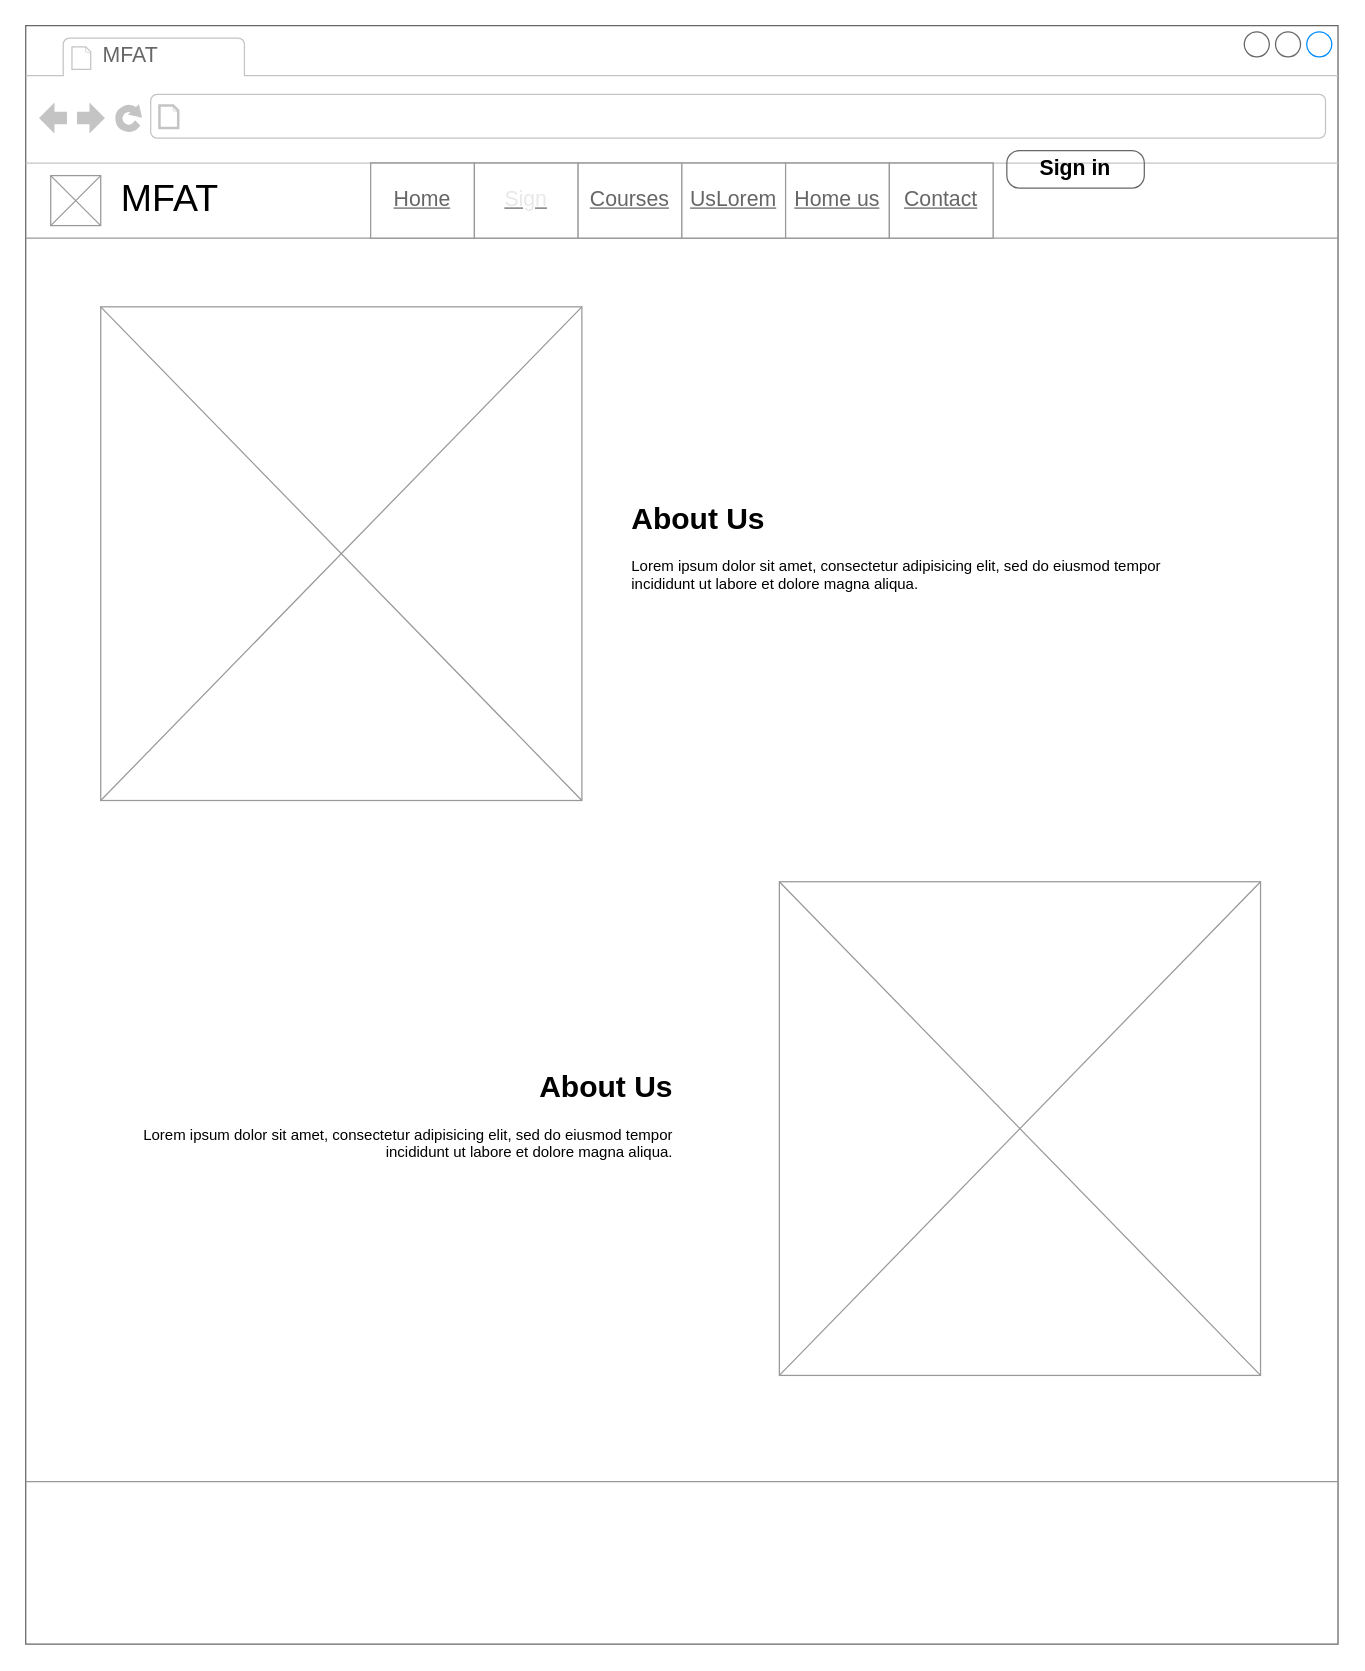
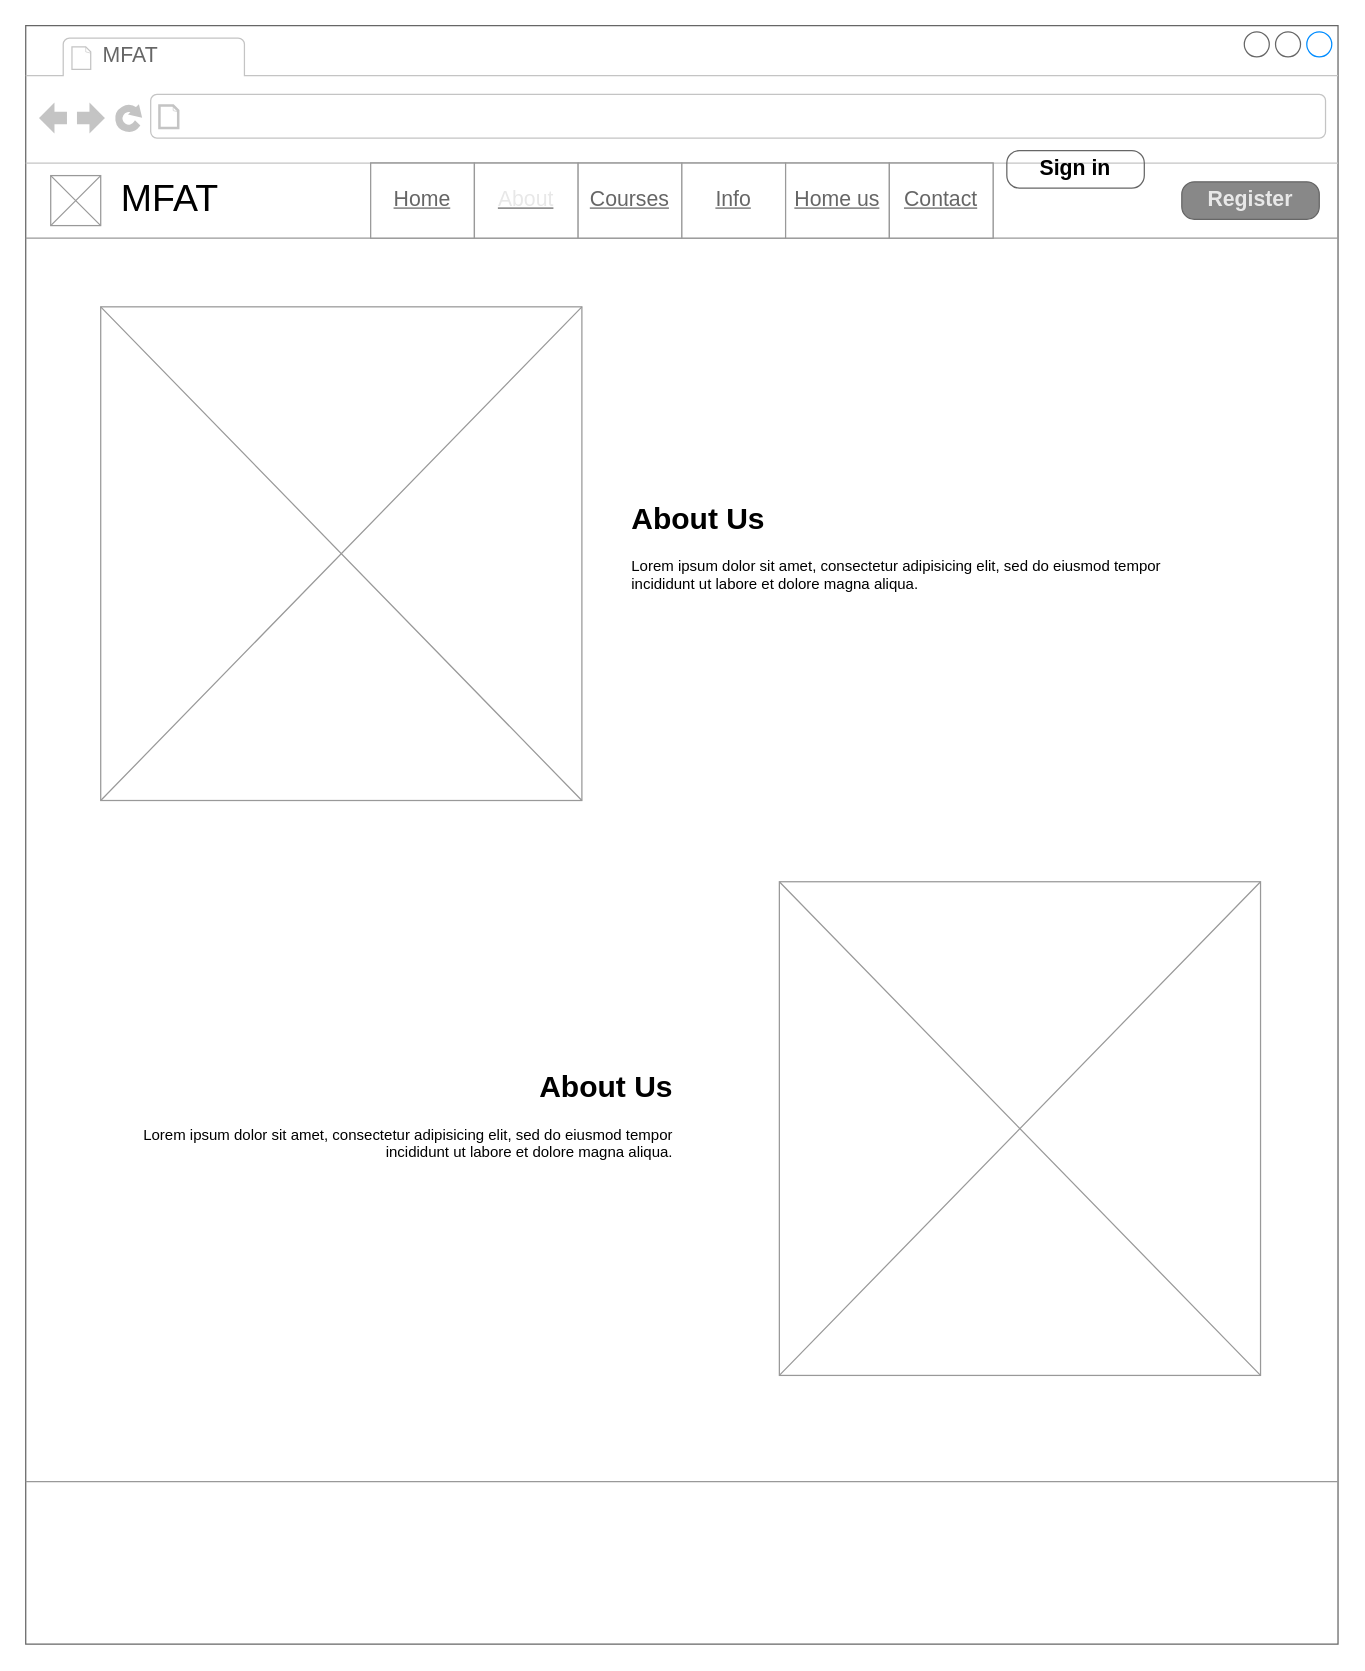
(526, 201) -> (526, 201)
(734, 201) -> (734, 201)
none -> (1251, 201)
